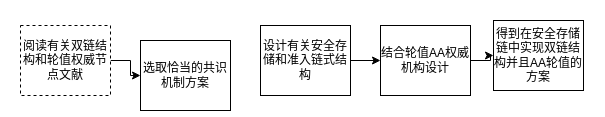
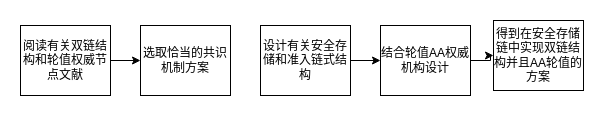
(66, 61) -> (66, 61)
(186, 76) -> (186, 61)
